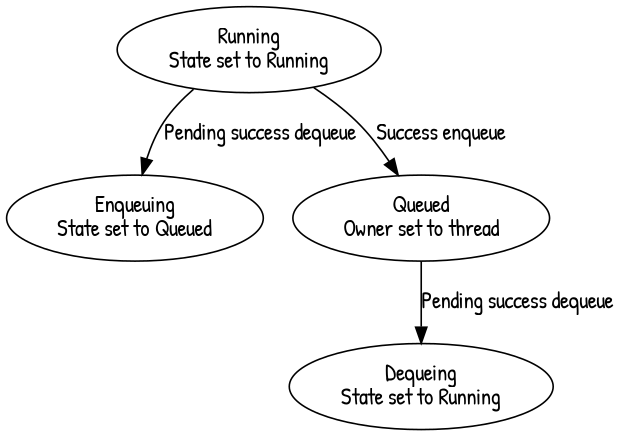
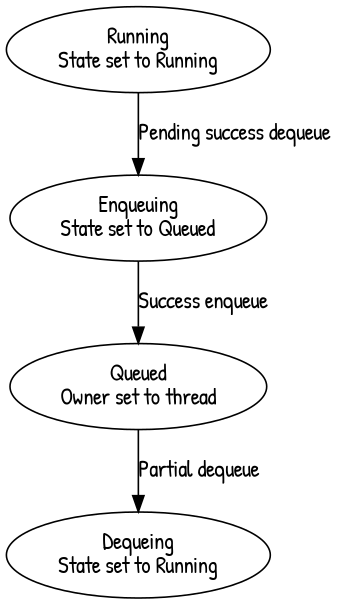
(356, 121) -> (138, 294)
(518, 302) -> (199, 471)
